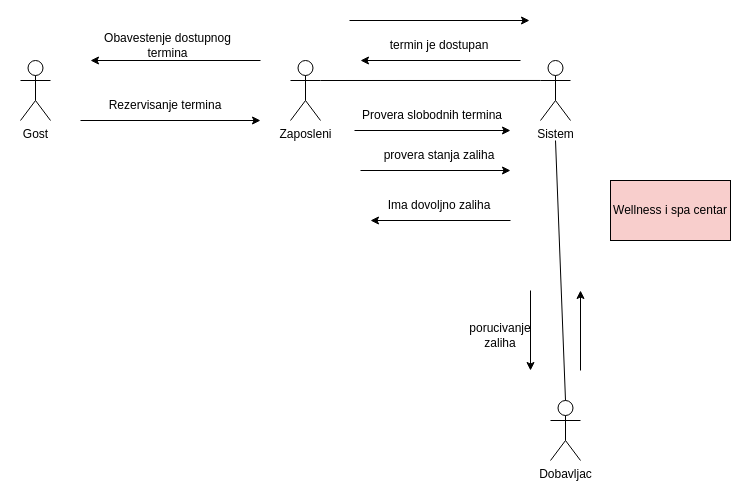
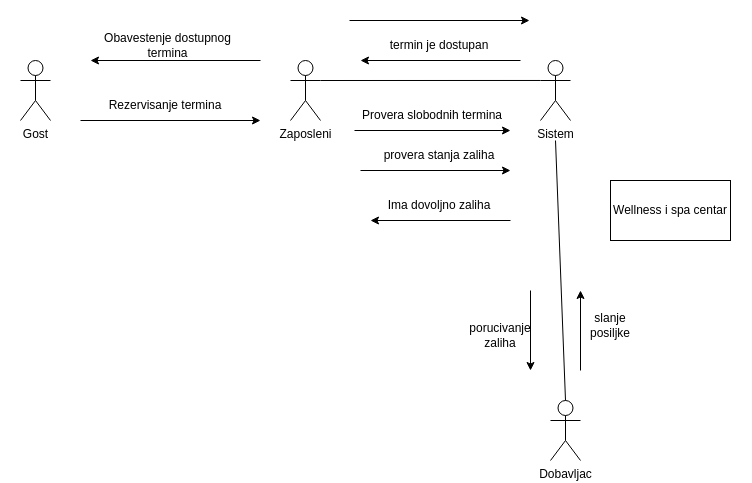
(671, 211) -> (671, 211)
none -> (611, 326)
